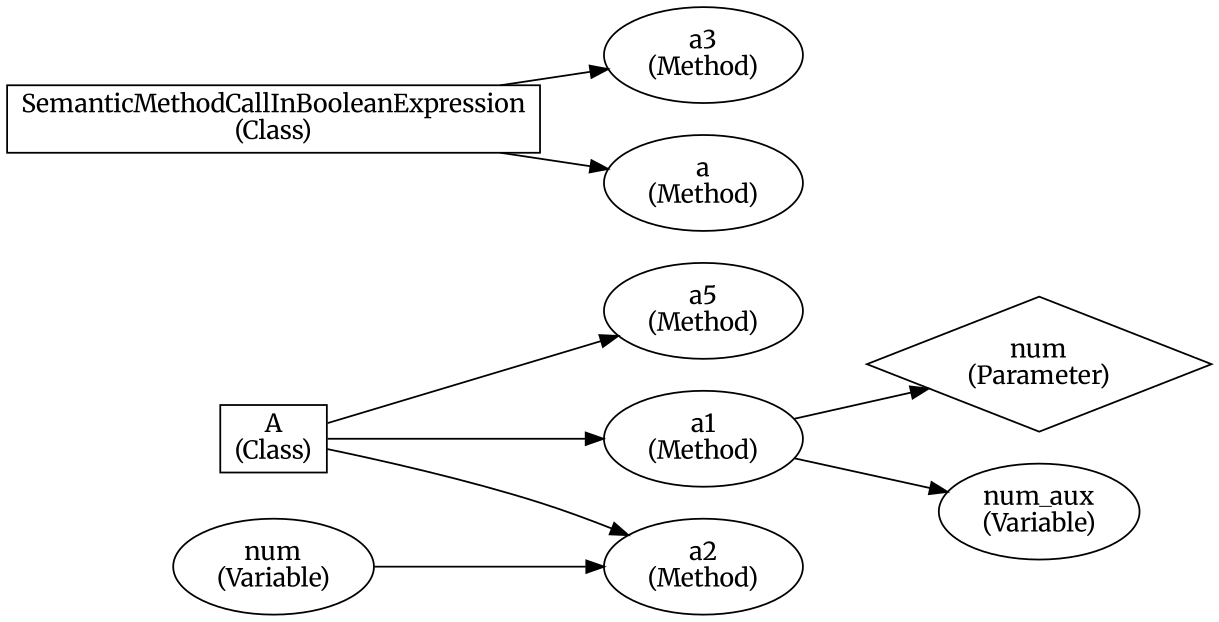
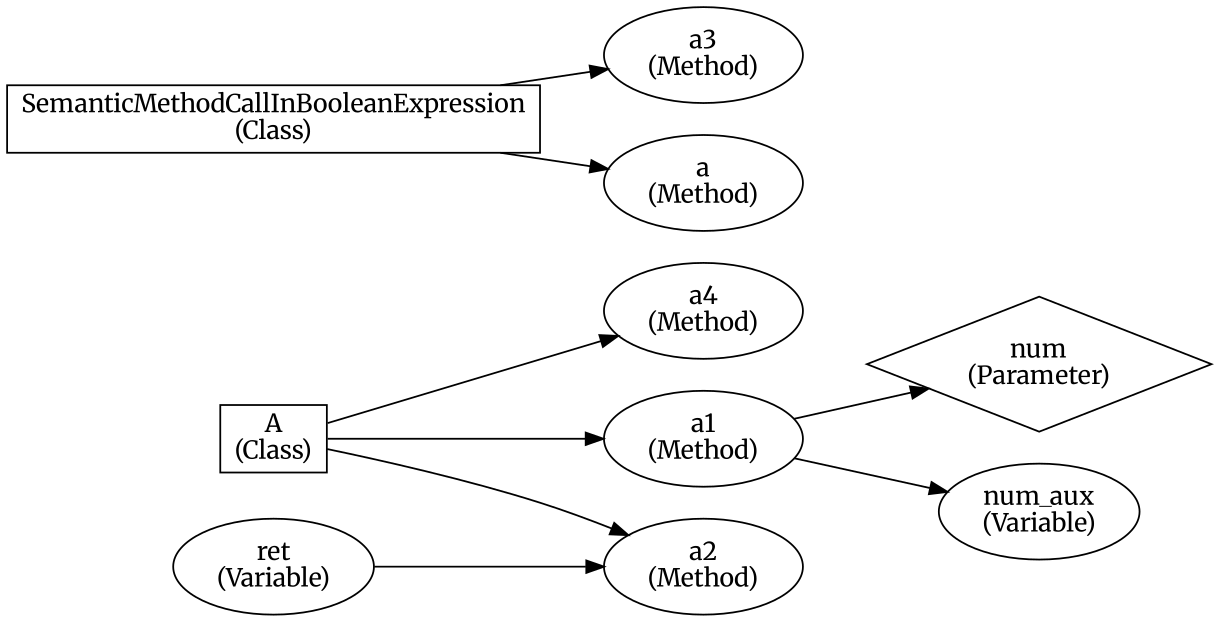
(703, 311) -> (703, 311)
(274, 567) -> (274, 567)
